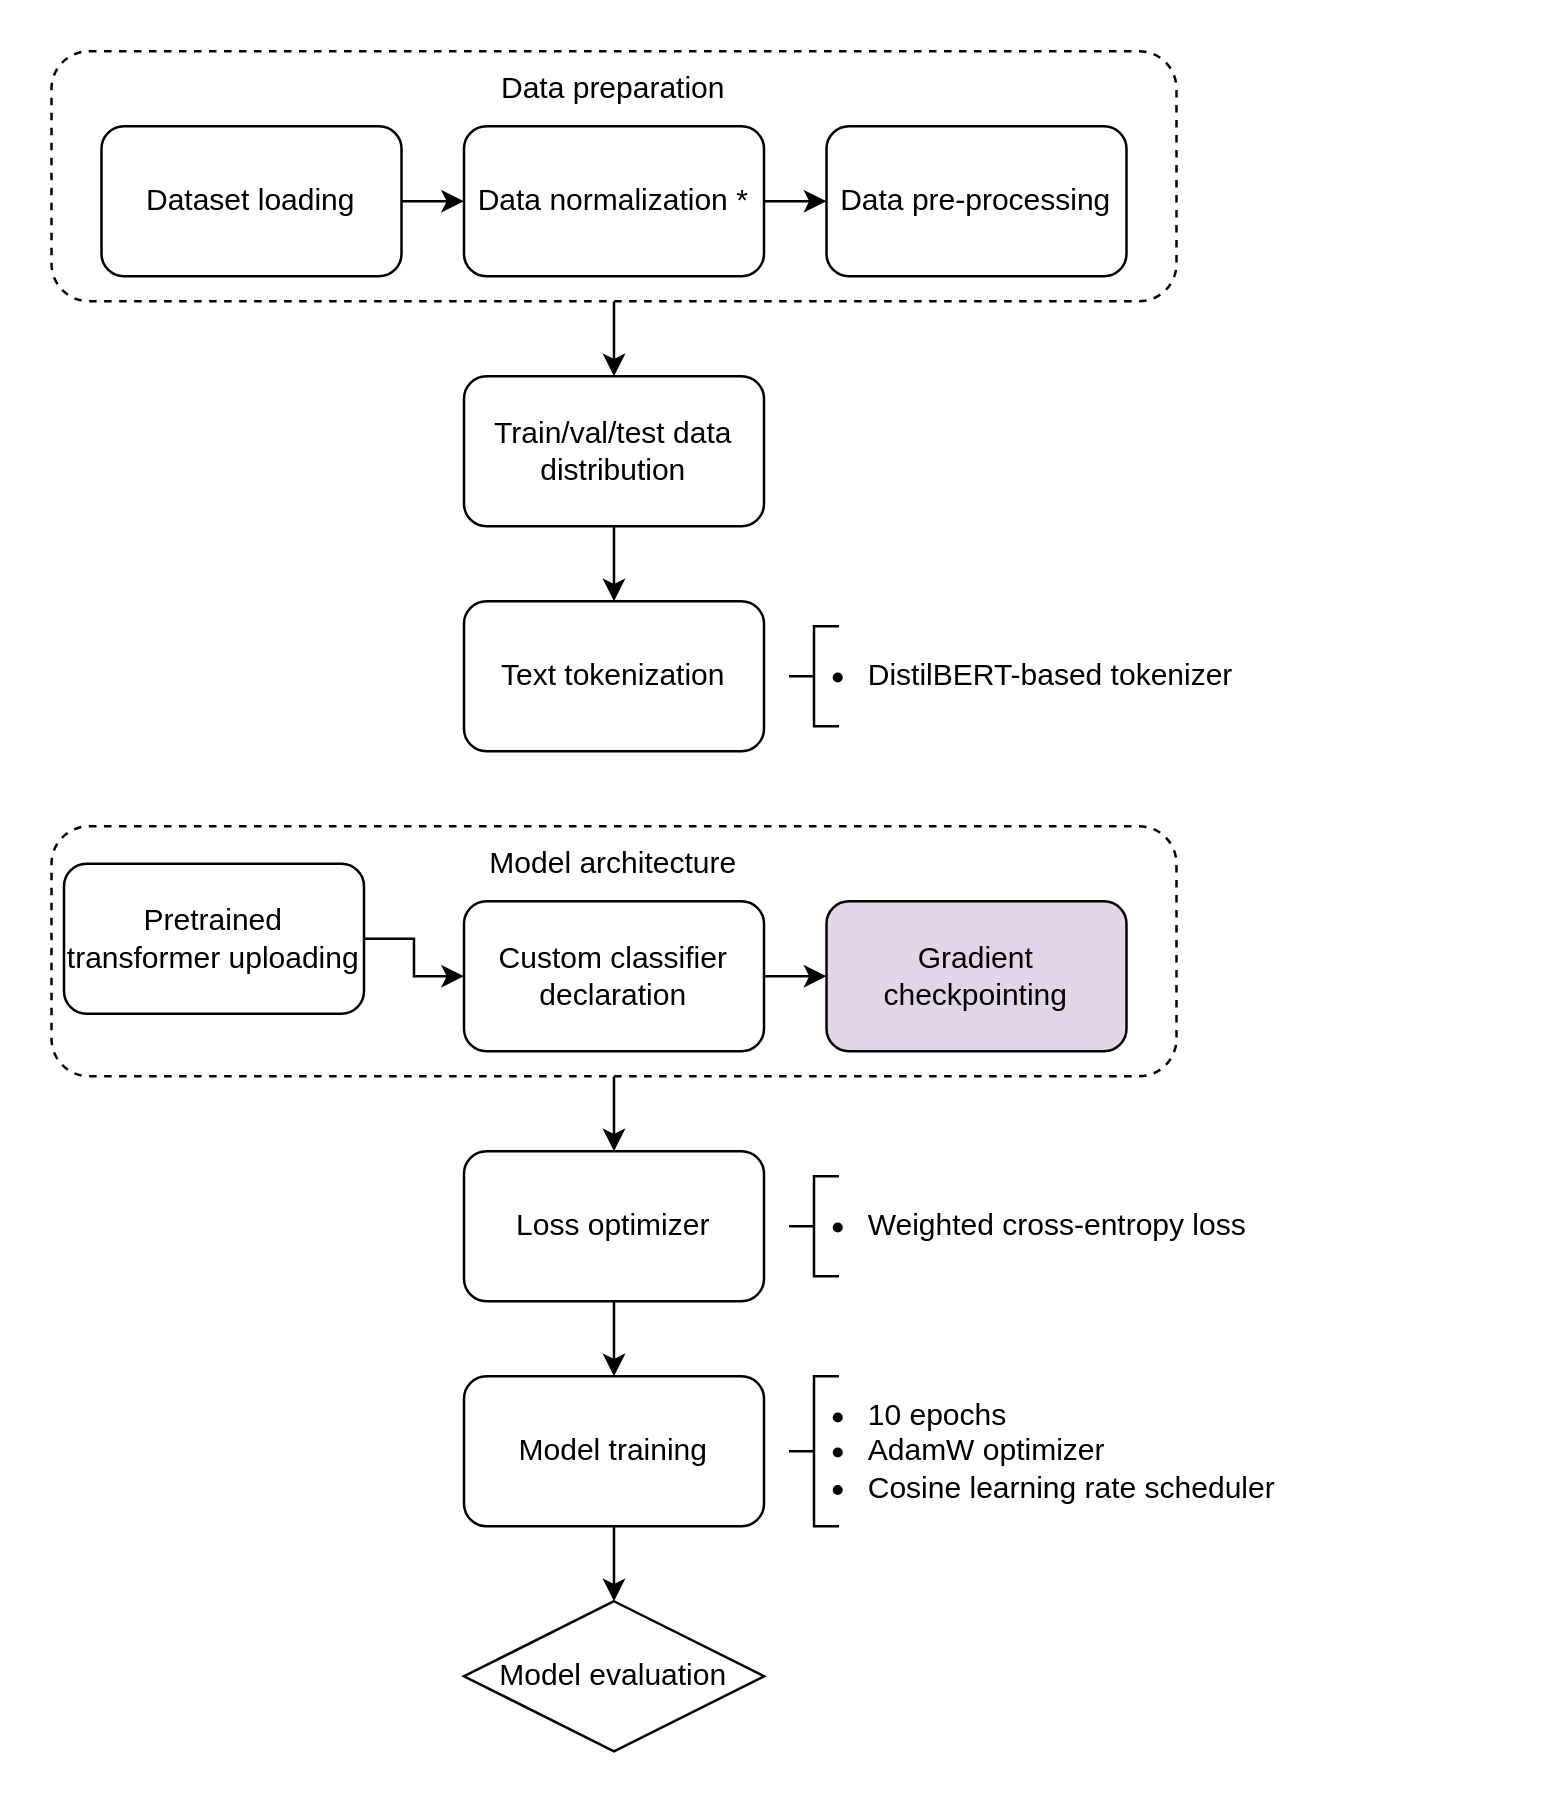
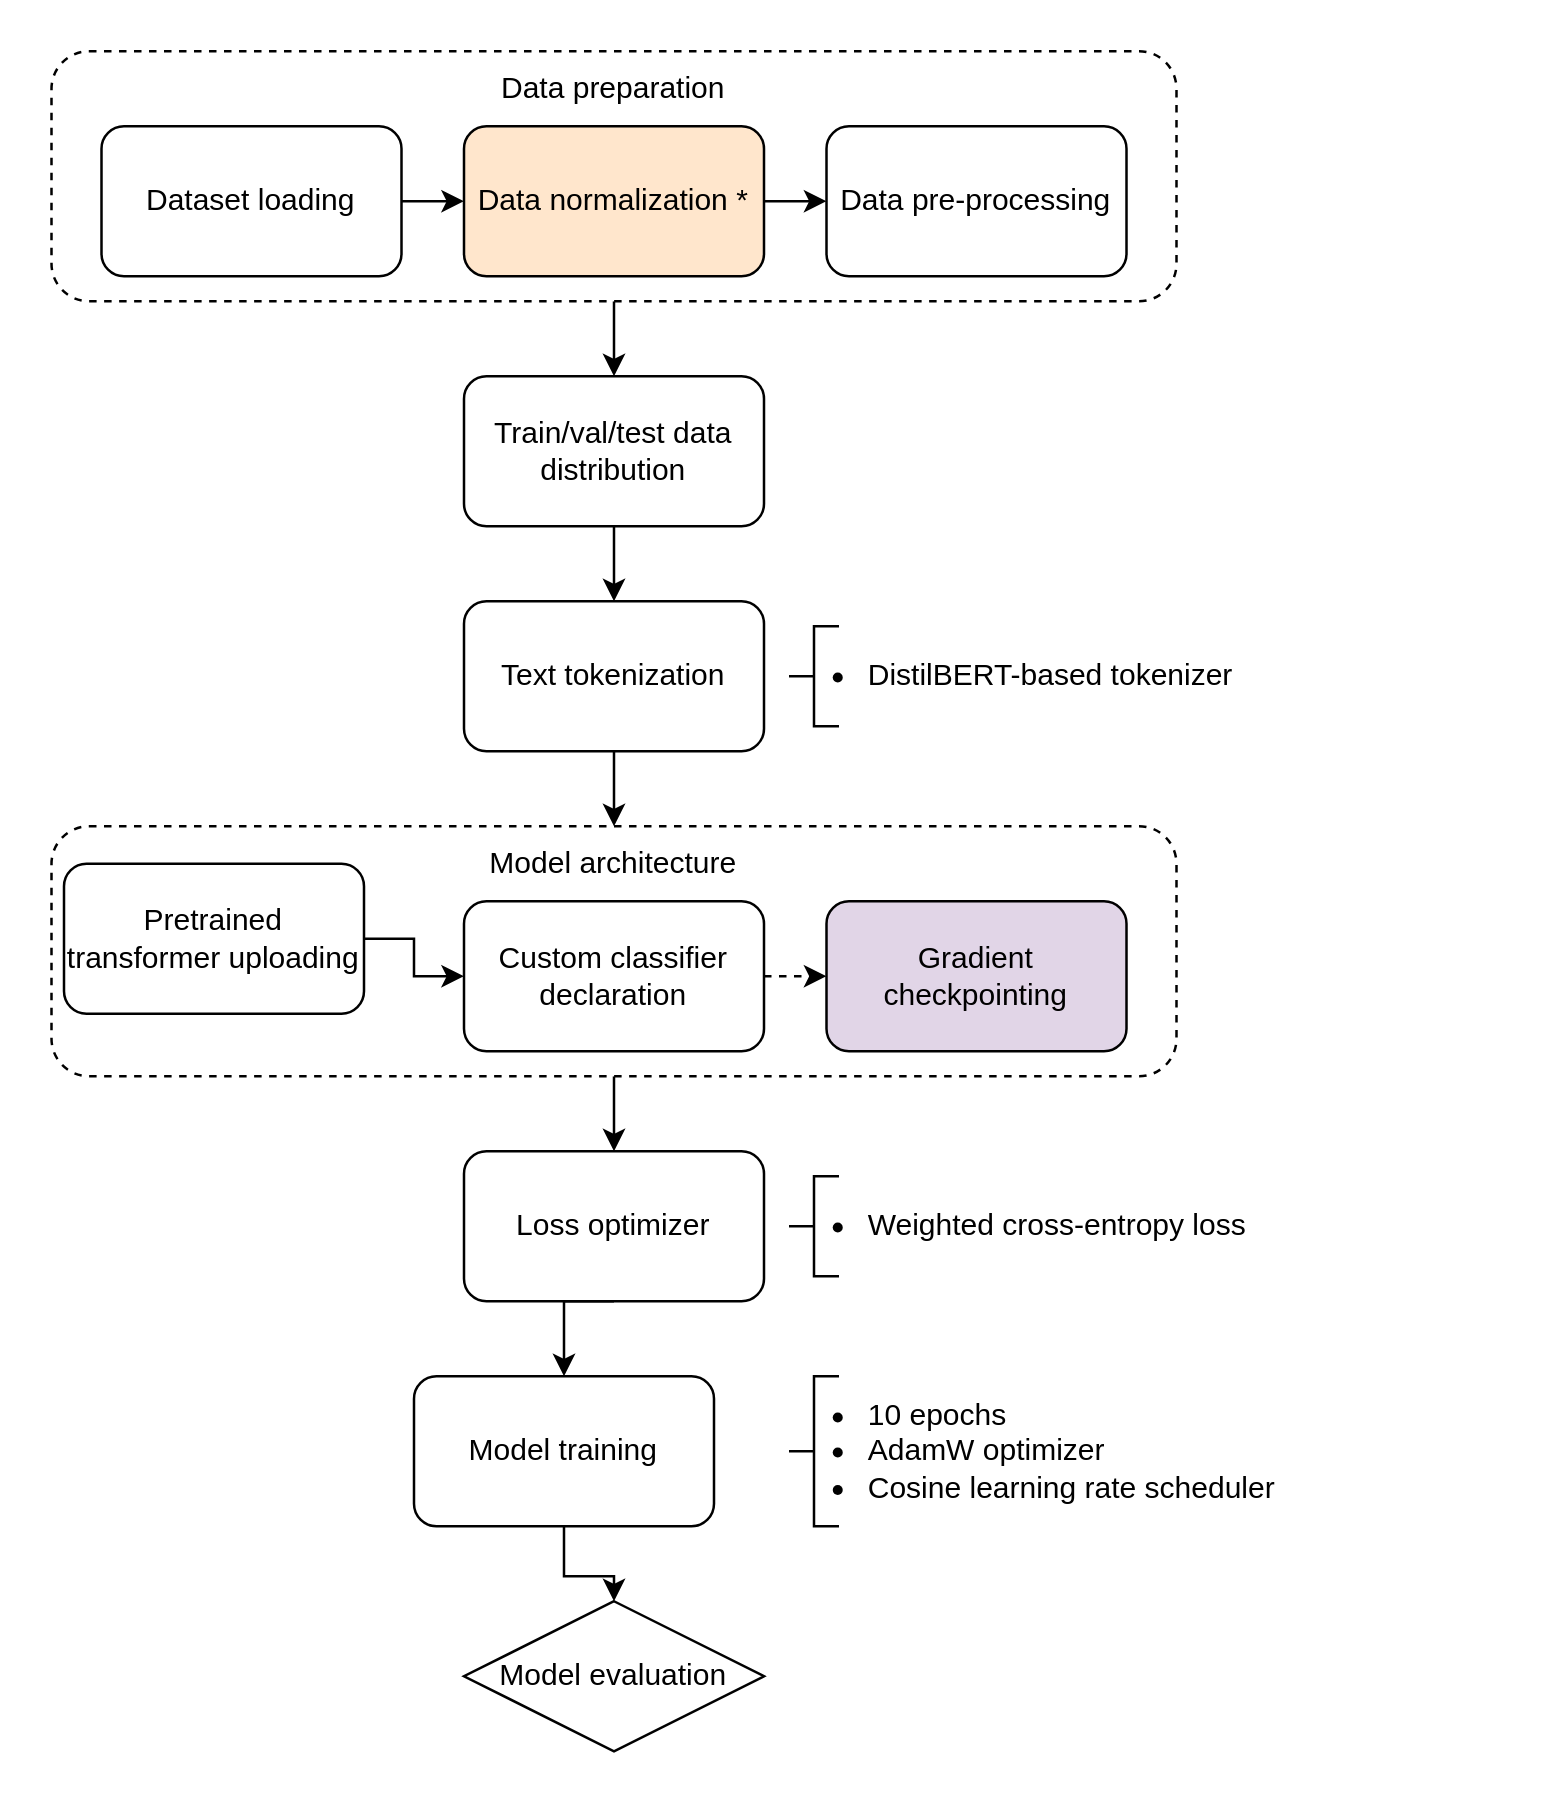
(614, 201) -> (614, 201)
none -> (614, 797)
(790, 976) -> (790, 976)
(614, 1451) -> (564, 1451)
